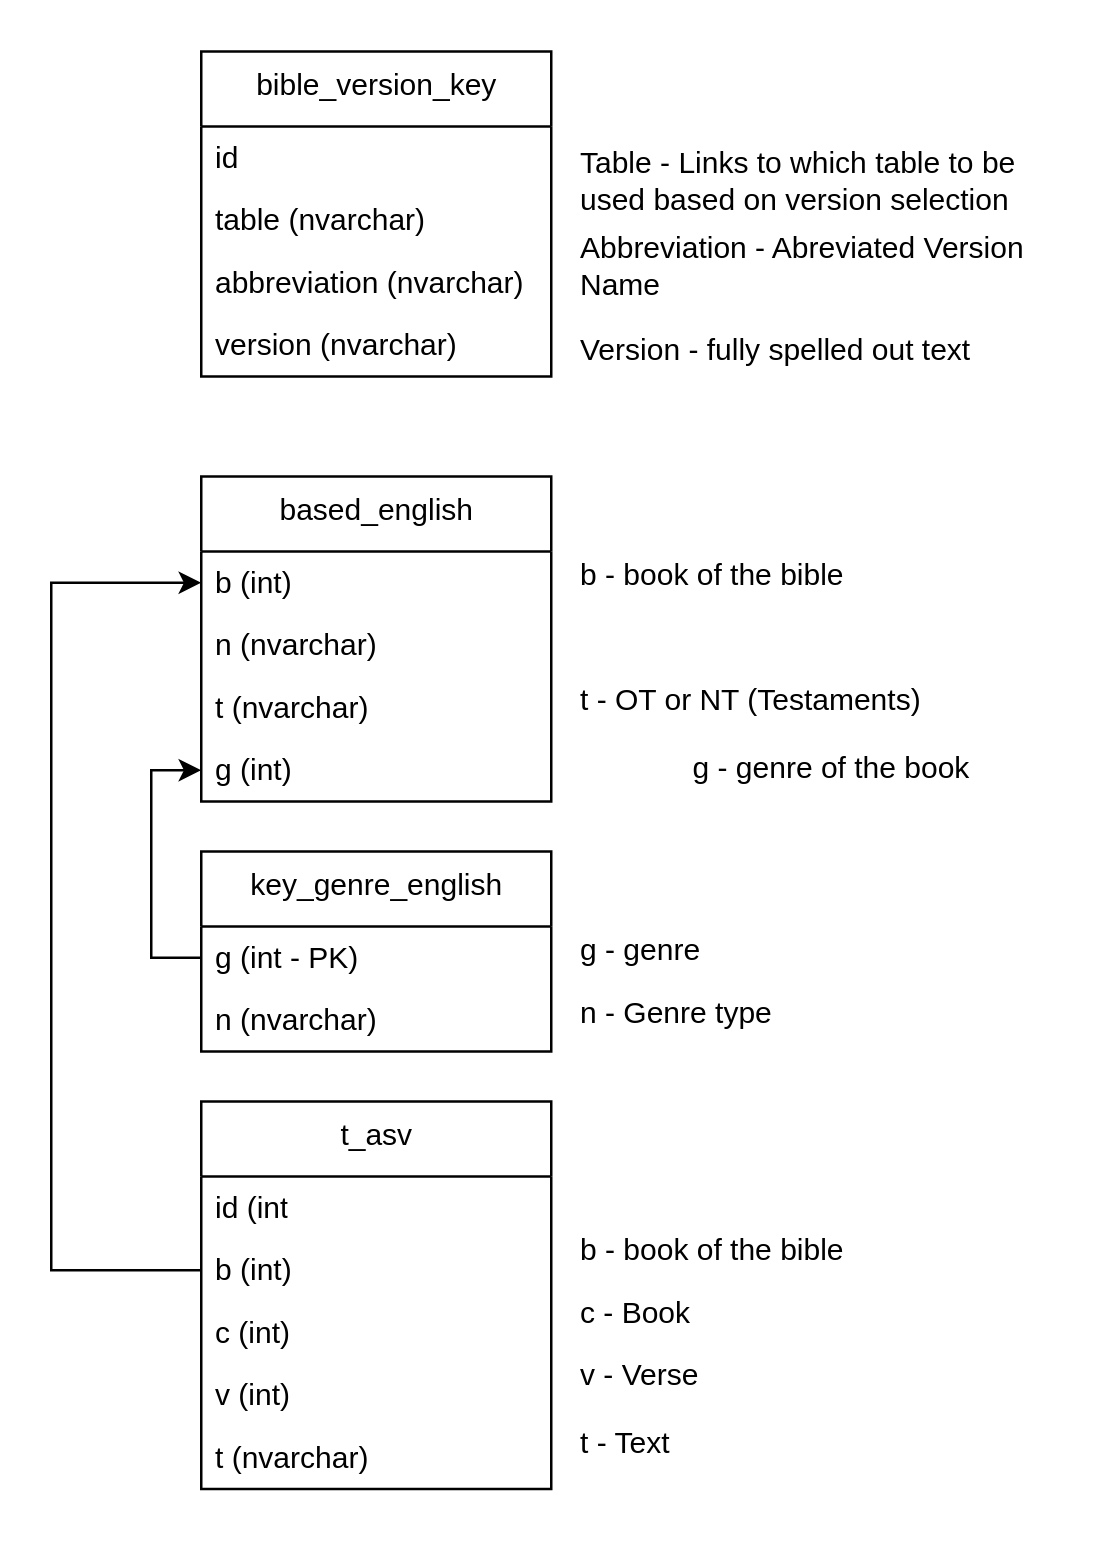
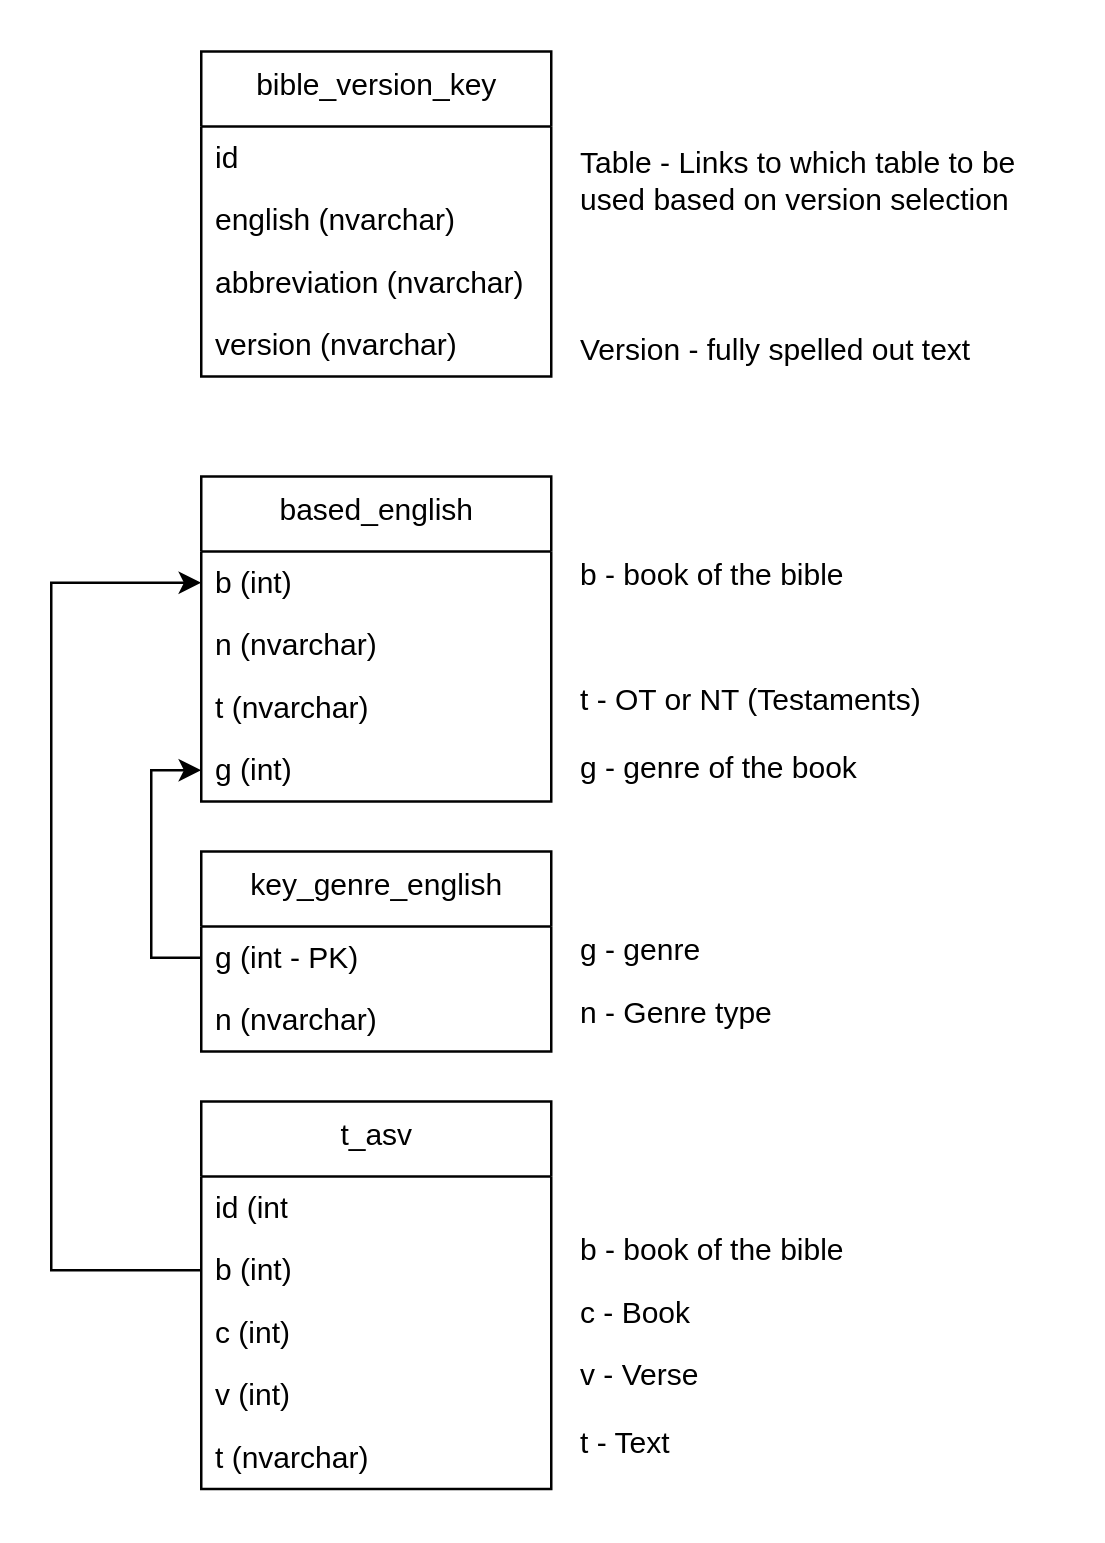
(343, 221) -> (356, 221)
(814, 266) -> none
(851, 769) -> (739, 769)
